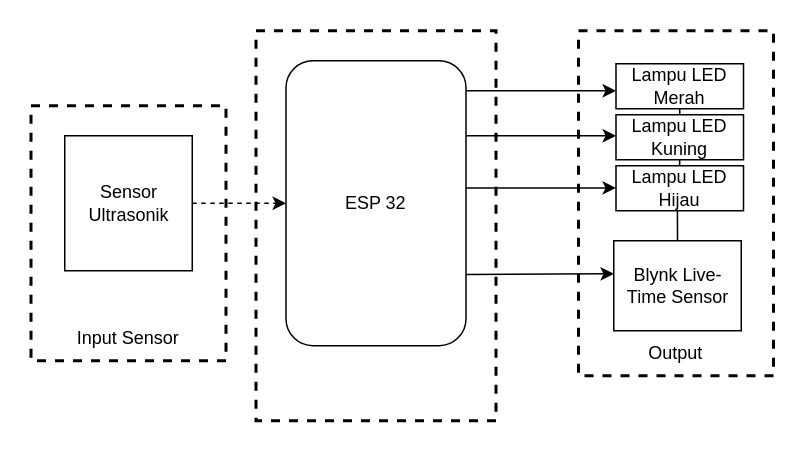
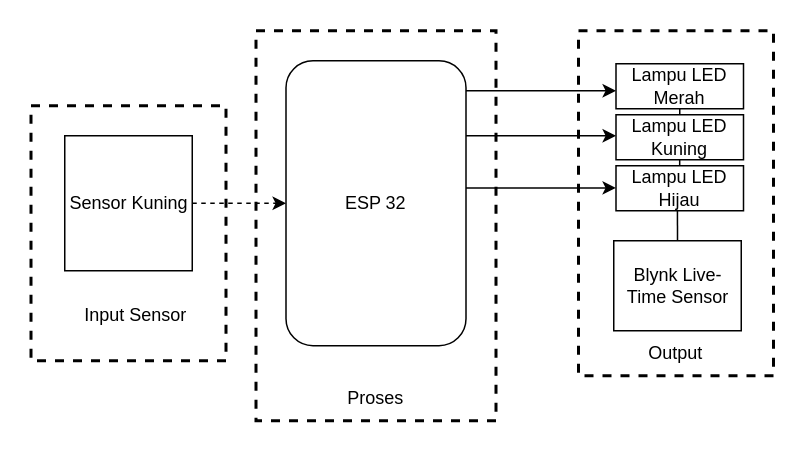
(129, 203) -> (129, 203)
(535, 274) -> none
(128, 338) -> (136, 316)
none -> (376, 398)
